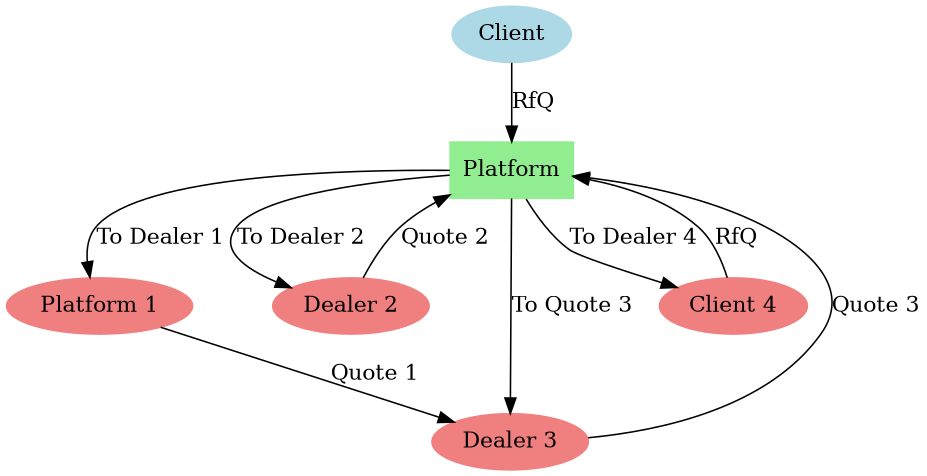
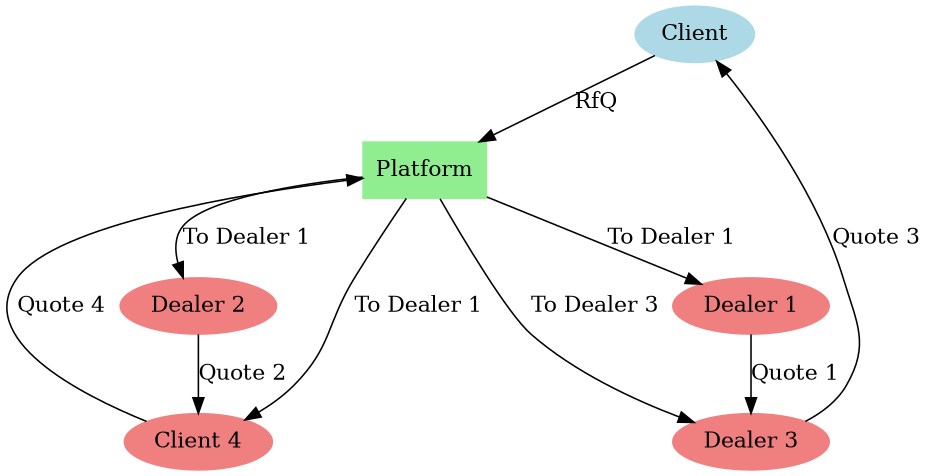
(393, 234) -> (198, 366)
(301, 238) -> (247, 238)
(633, 238) -> (419, 306)
(737, 238) -> (62, 306)
(100, 306) -> (751, 306)
(573, 306) -> (595, 306)
(831, 306) -> (832, 245)
